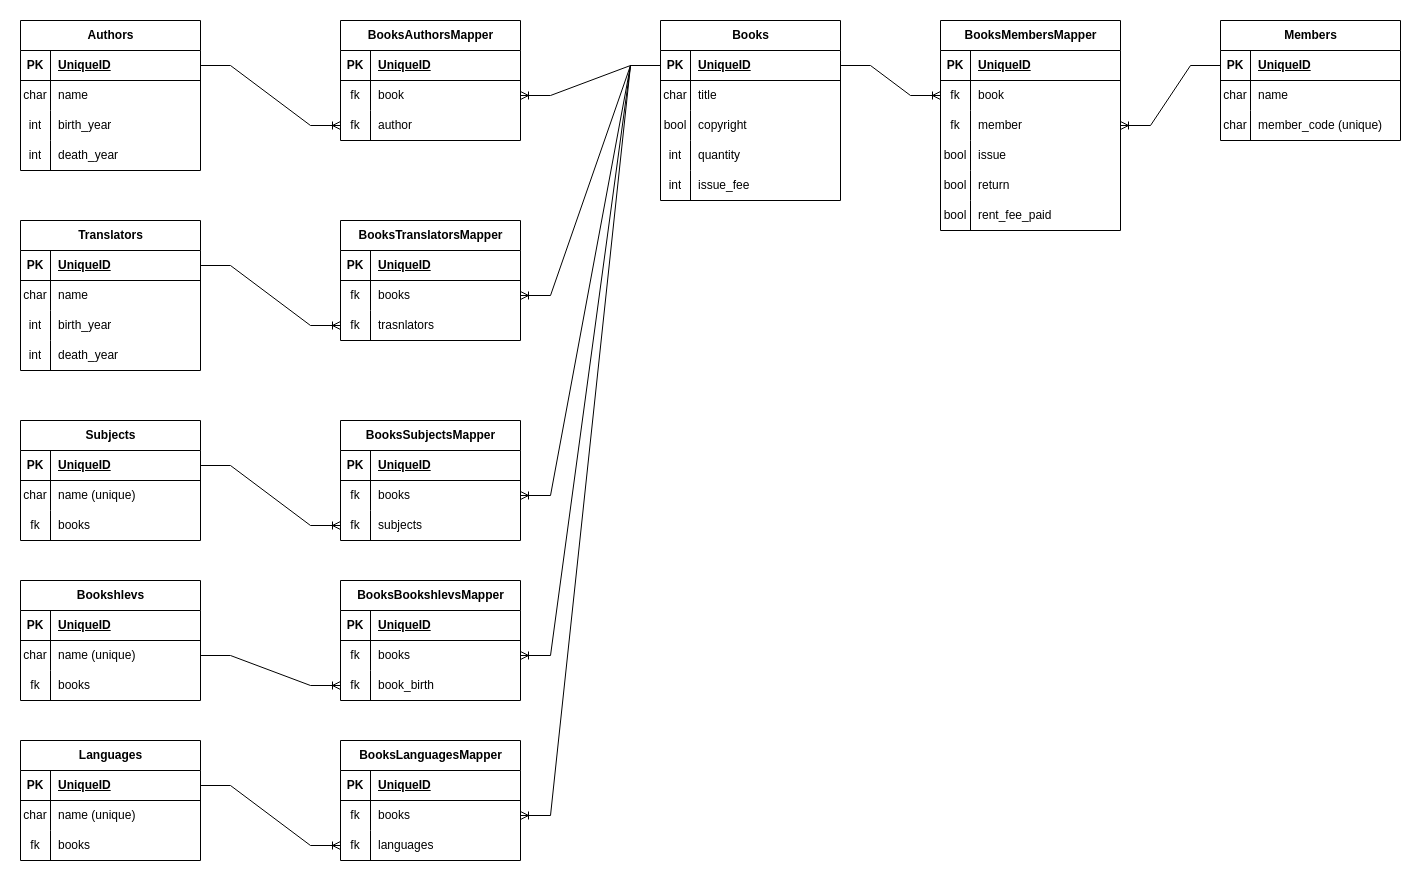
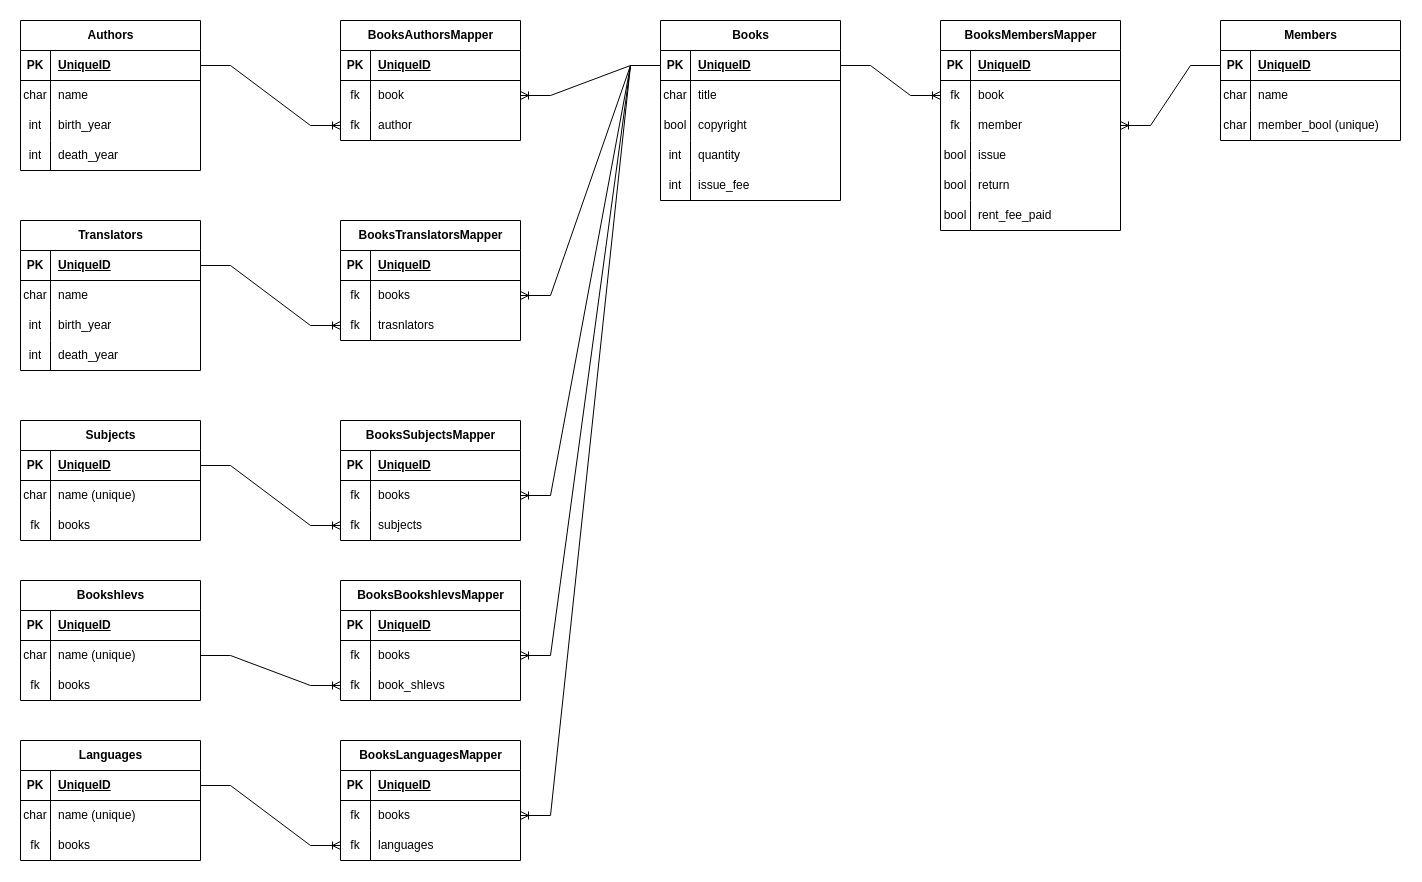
(1323, 126) -> (1321, 126)
(411, 686) -> (414, 686)
